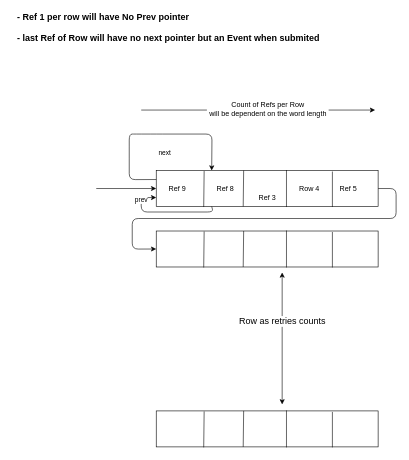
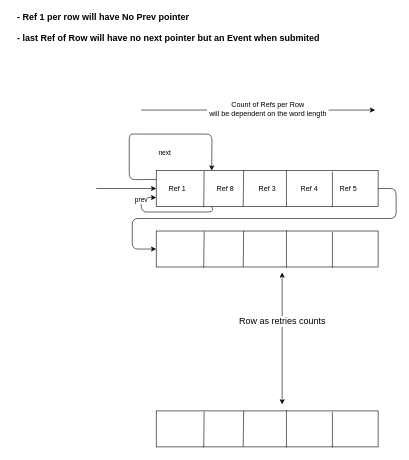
(178, 189) -> (178, 189)
(310, 189) -> (310, 189)
(267, 198) -> (267, 189)
